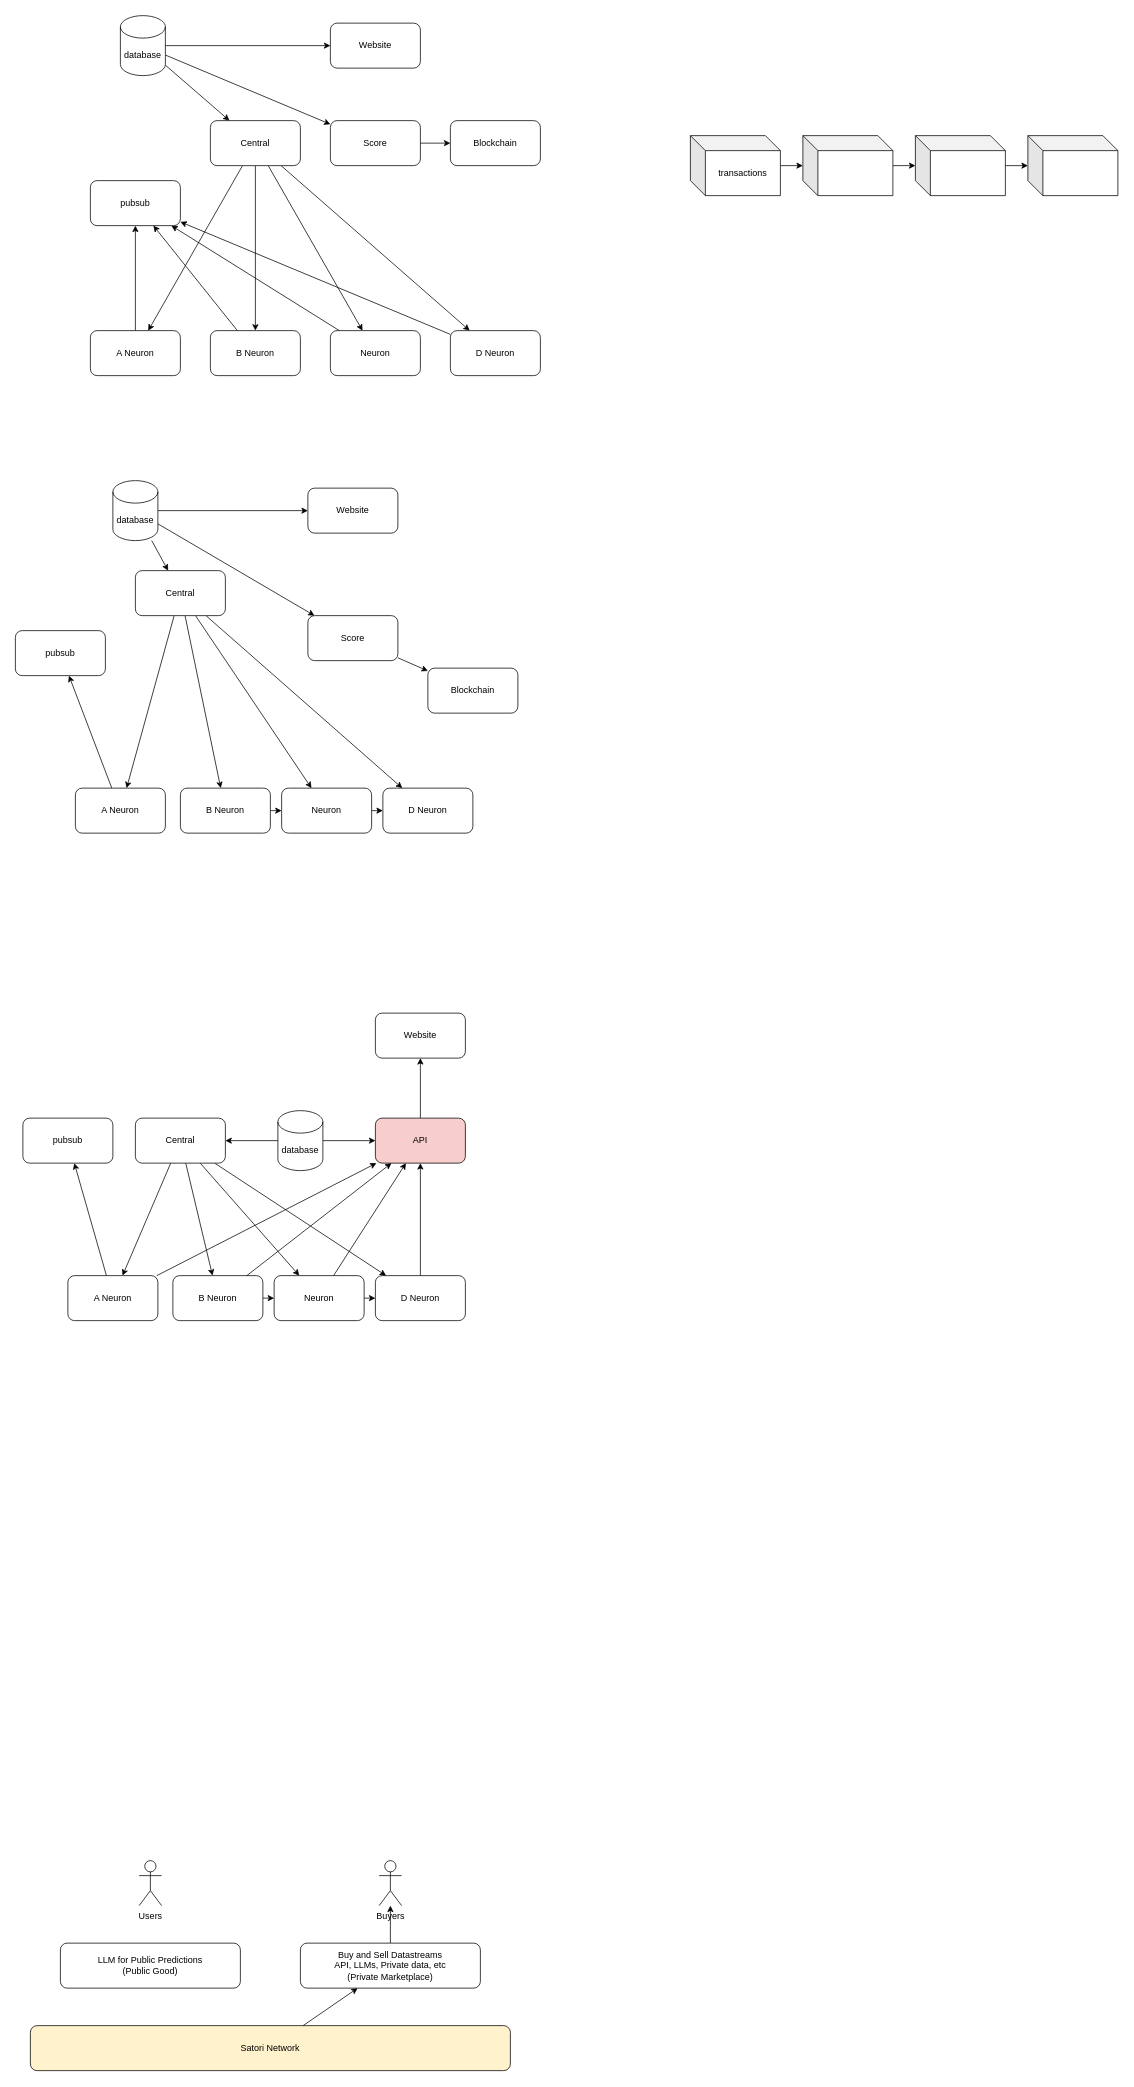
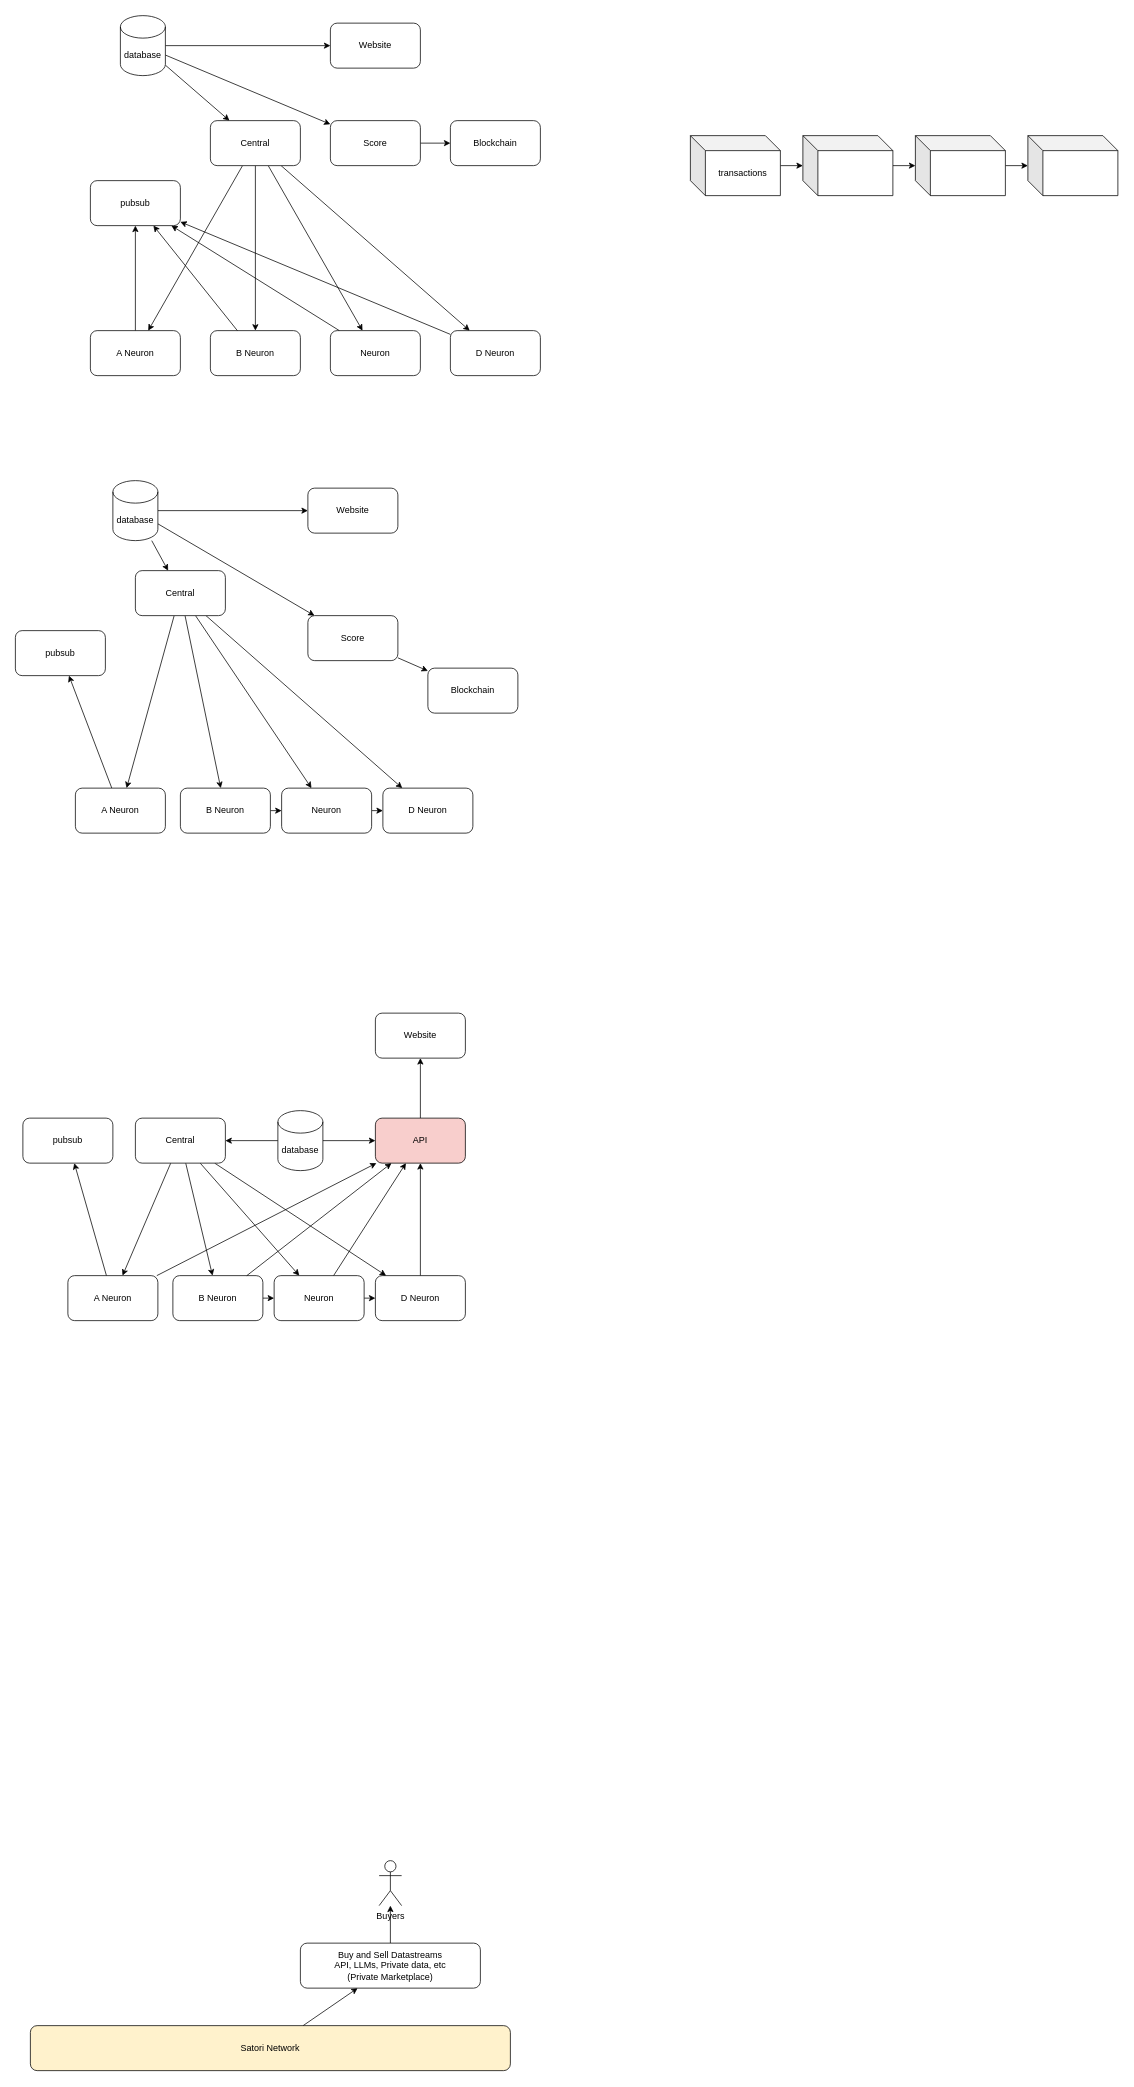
(150, 1883) -> none
(150, 1965) -> none
